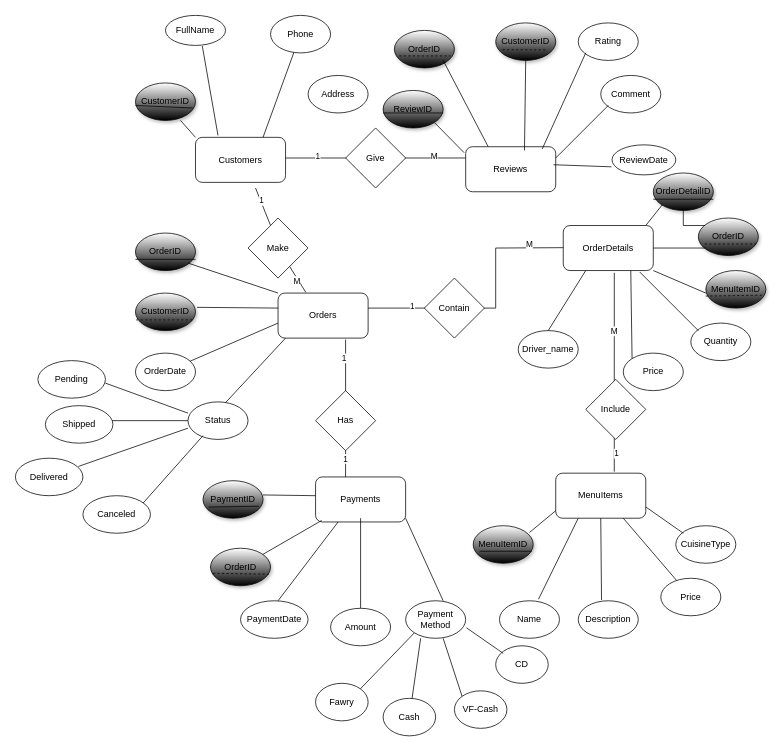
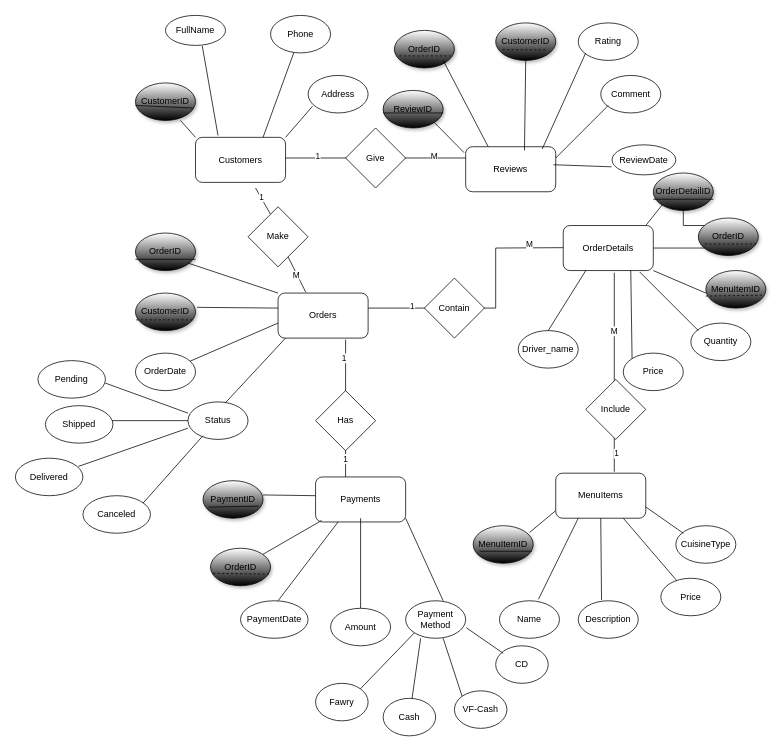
none -> (299, 122)
(278, 248) -> (278, 237)
